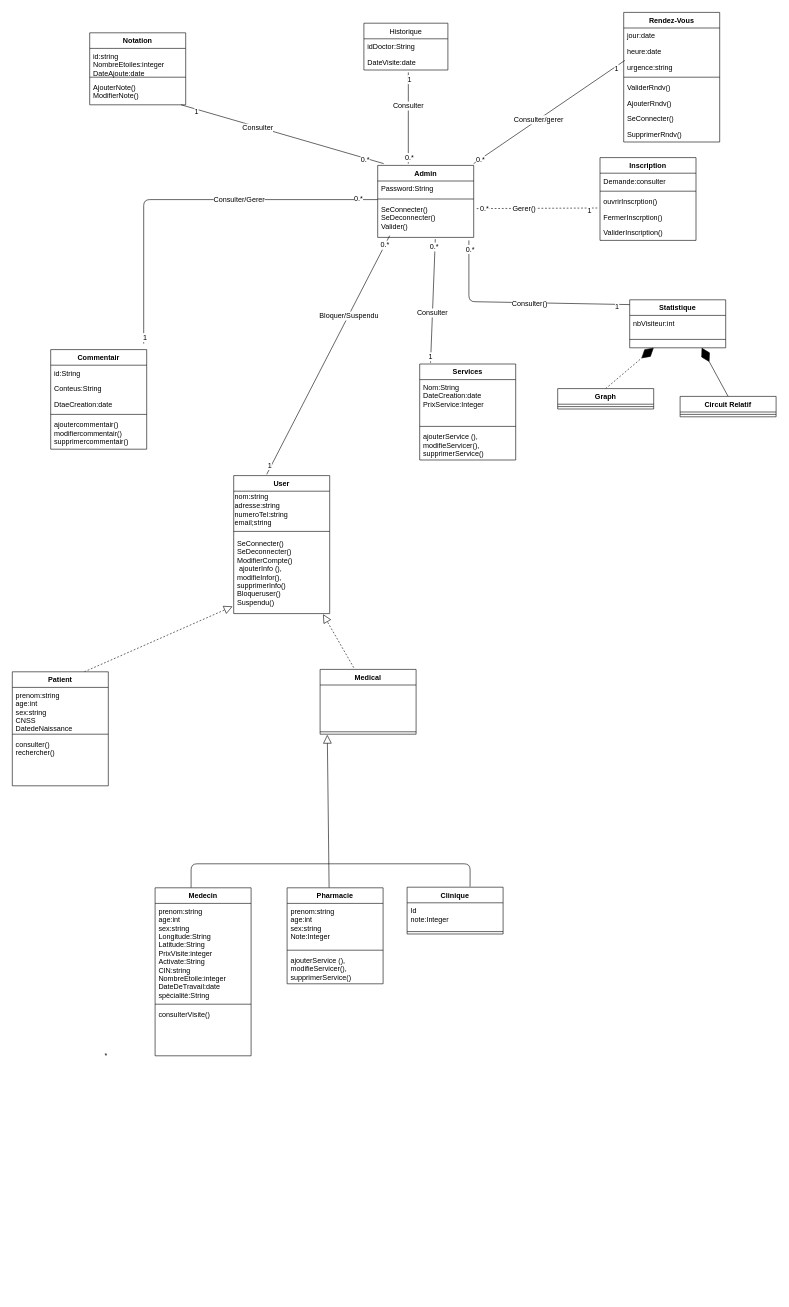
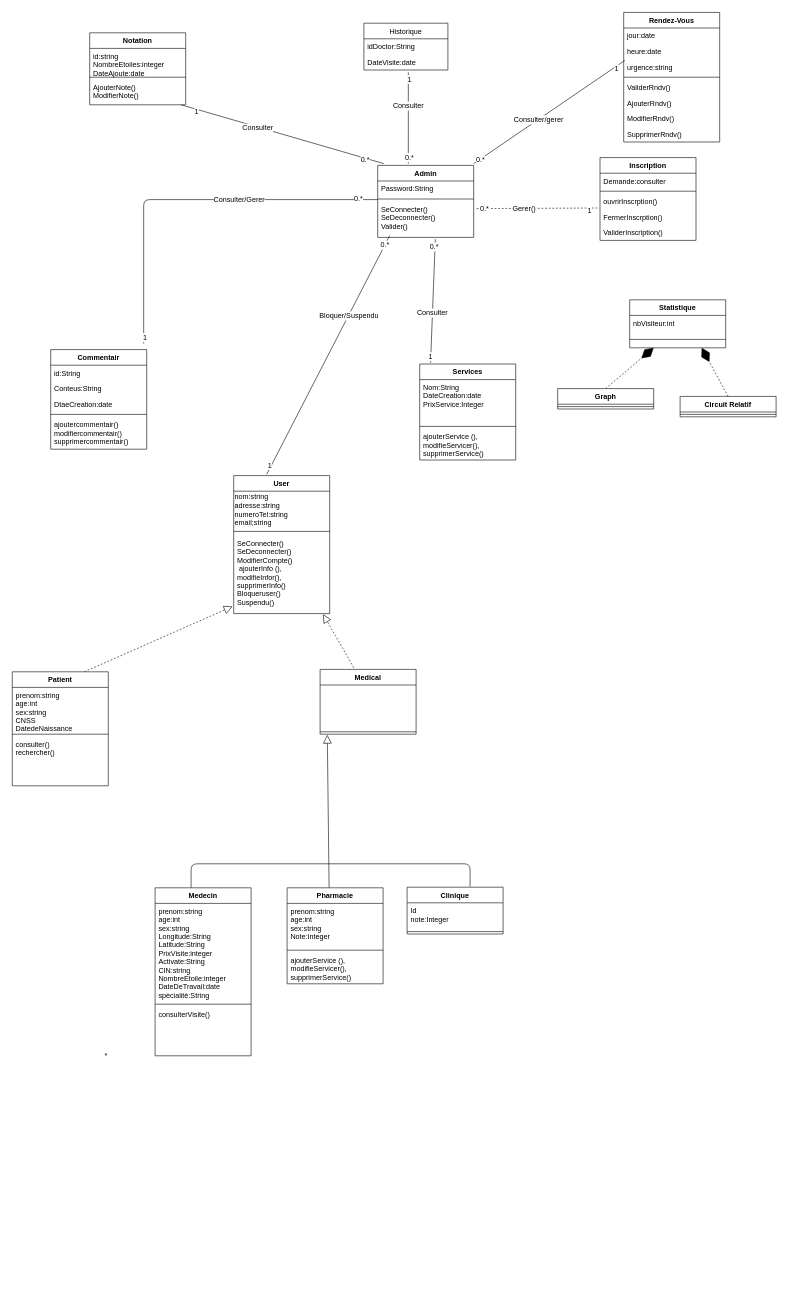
(653, 119) -> (653, 119)
(543, 303) -> none
(719, 379) -> (719, 379)
